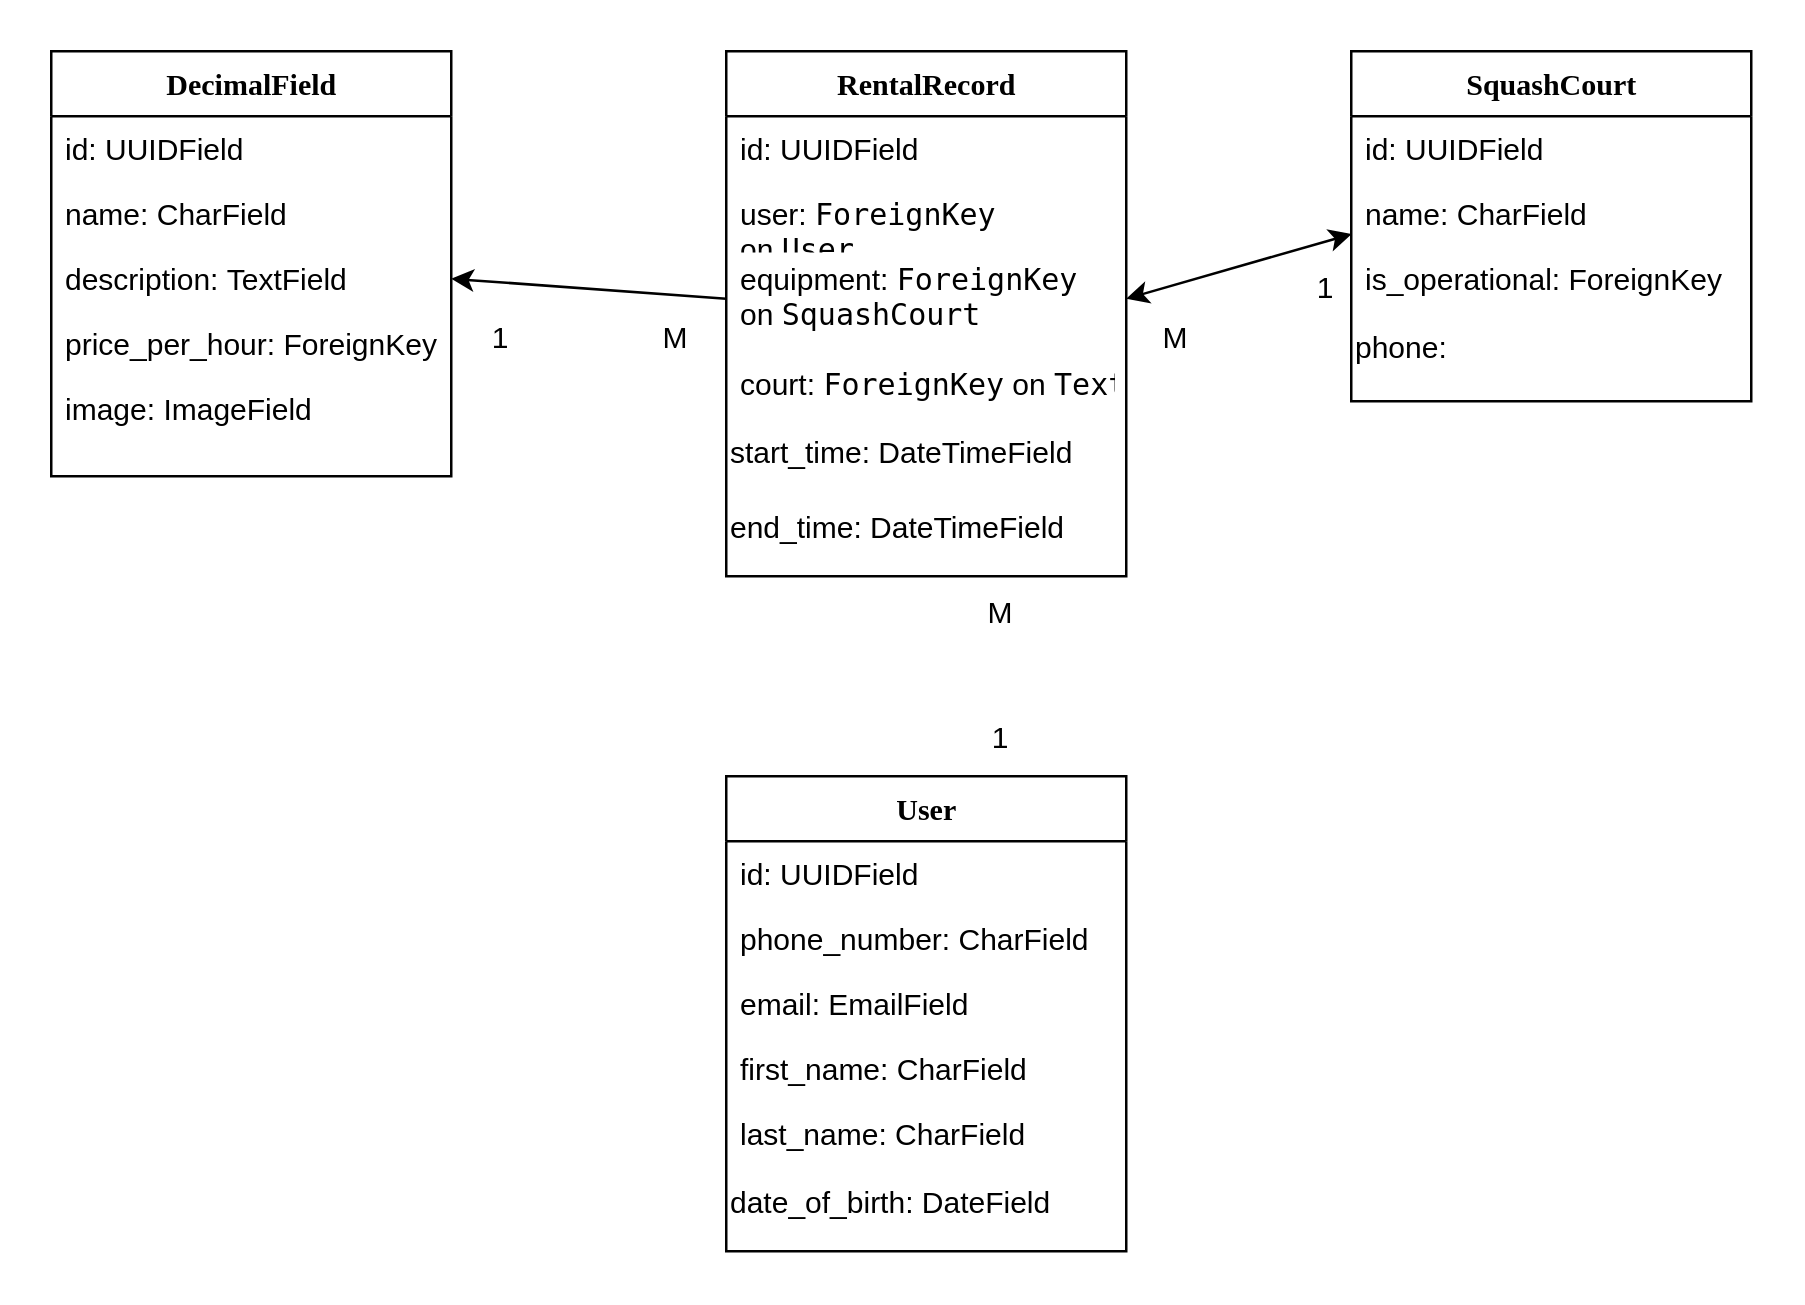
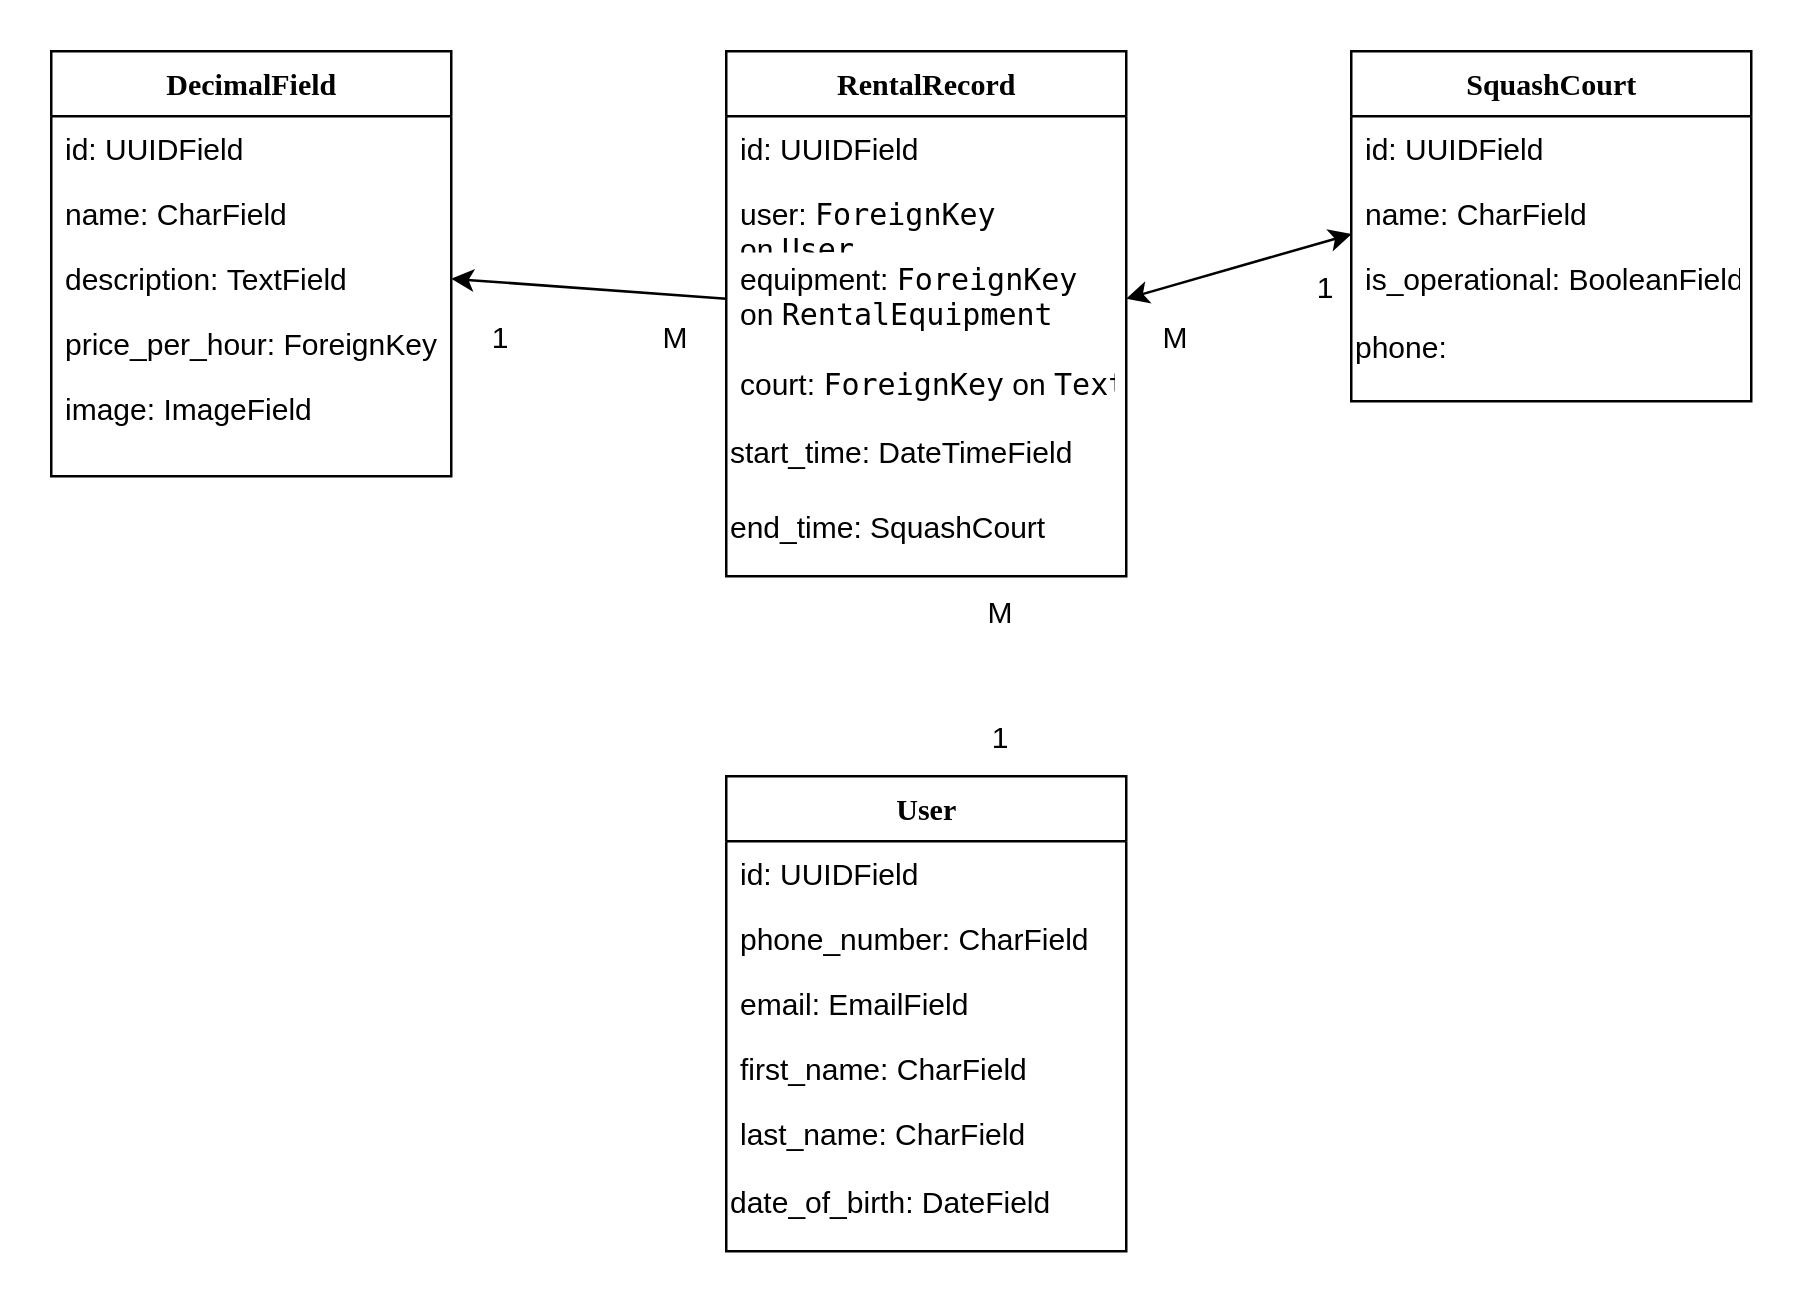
(929, 300) -> (929, 300)
(1554, 300) -> (1554, 300)
(905, 529) -> (900, 529)
